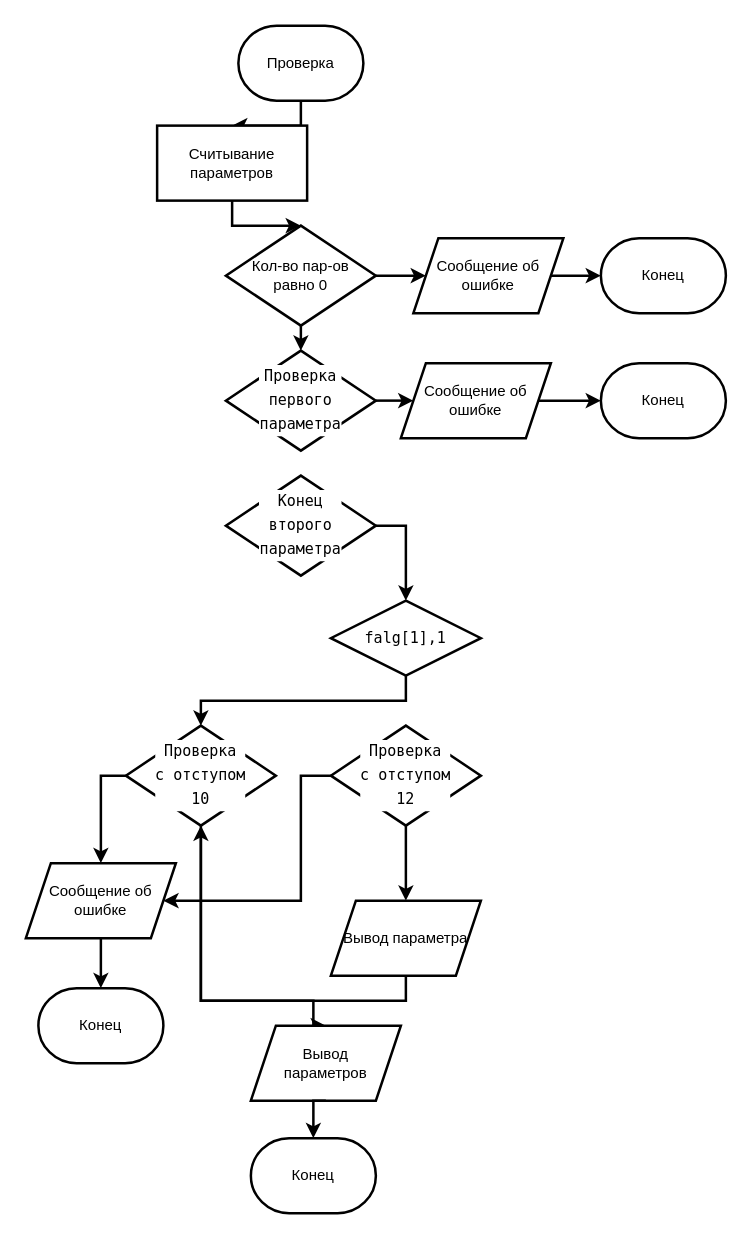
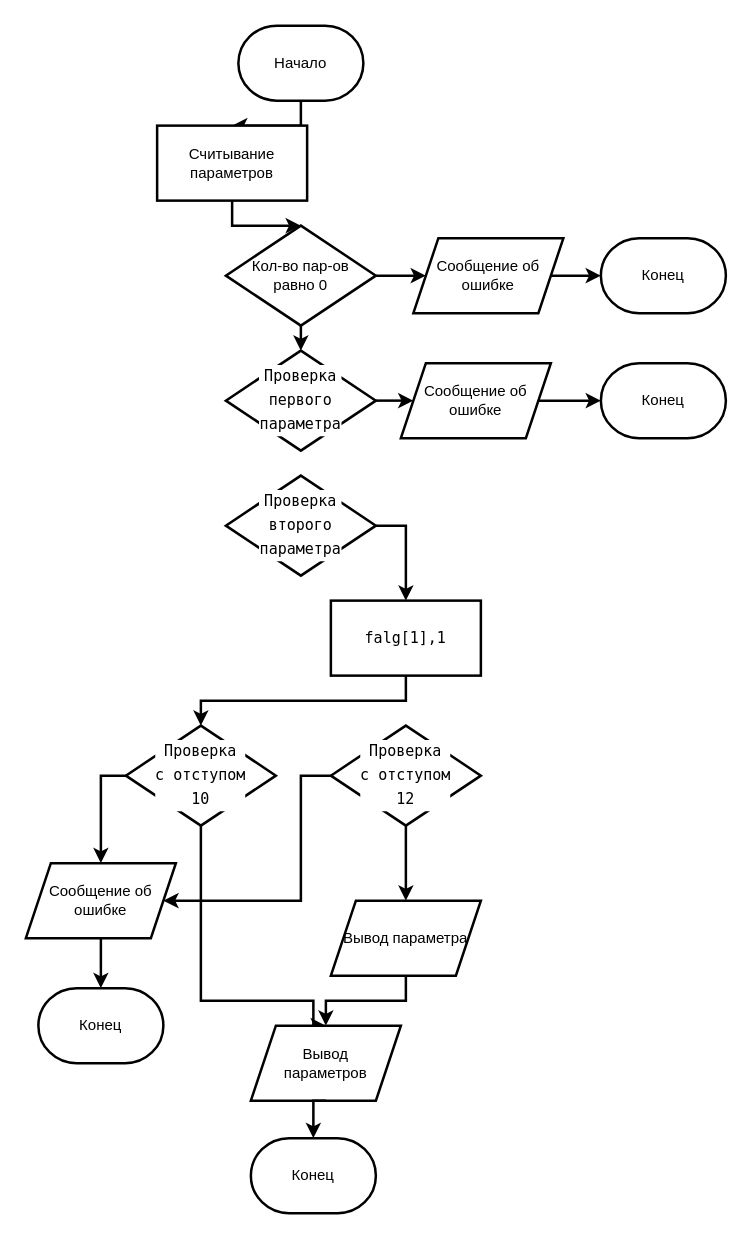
(301, 63) -> (301, 63)
(301, 526) -> (301, 526)
(406, 638) -> (406, 638)
(322, 1001) -> (326, 1007)
